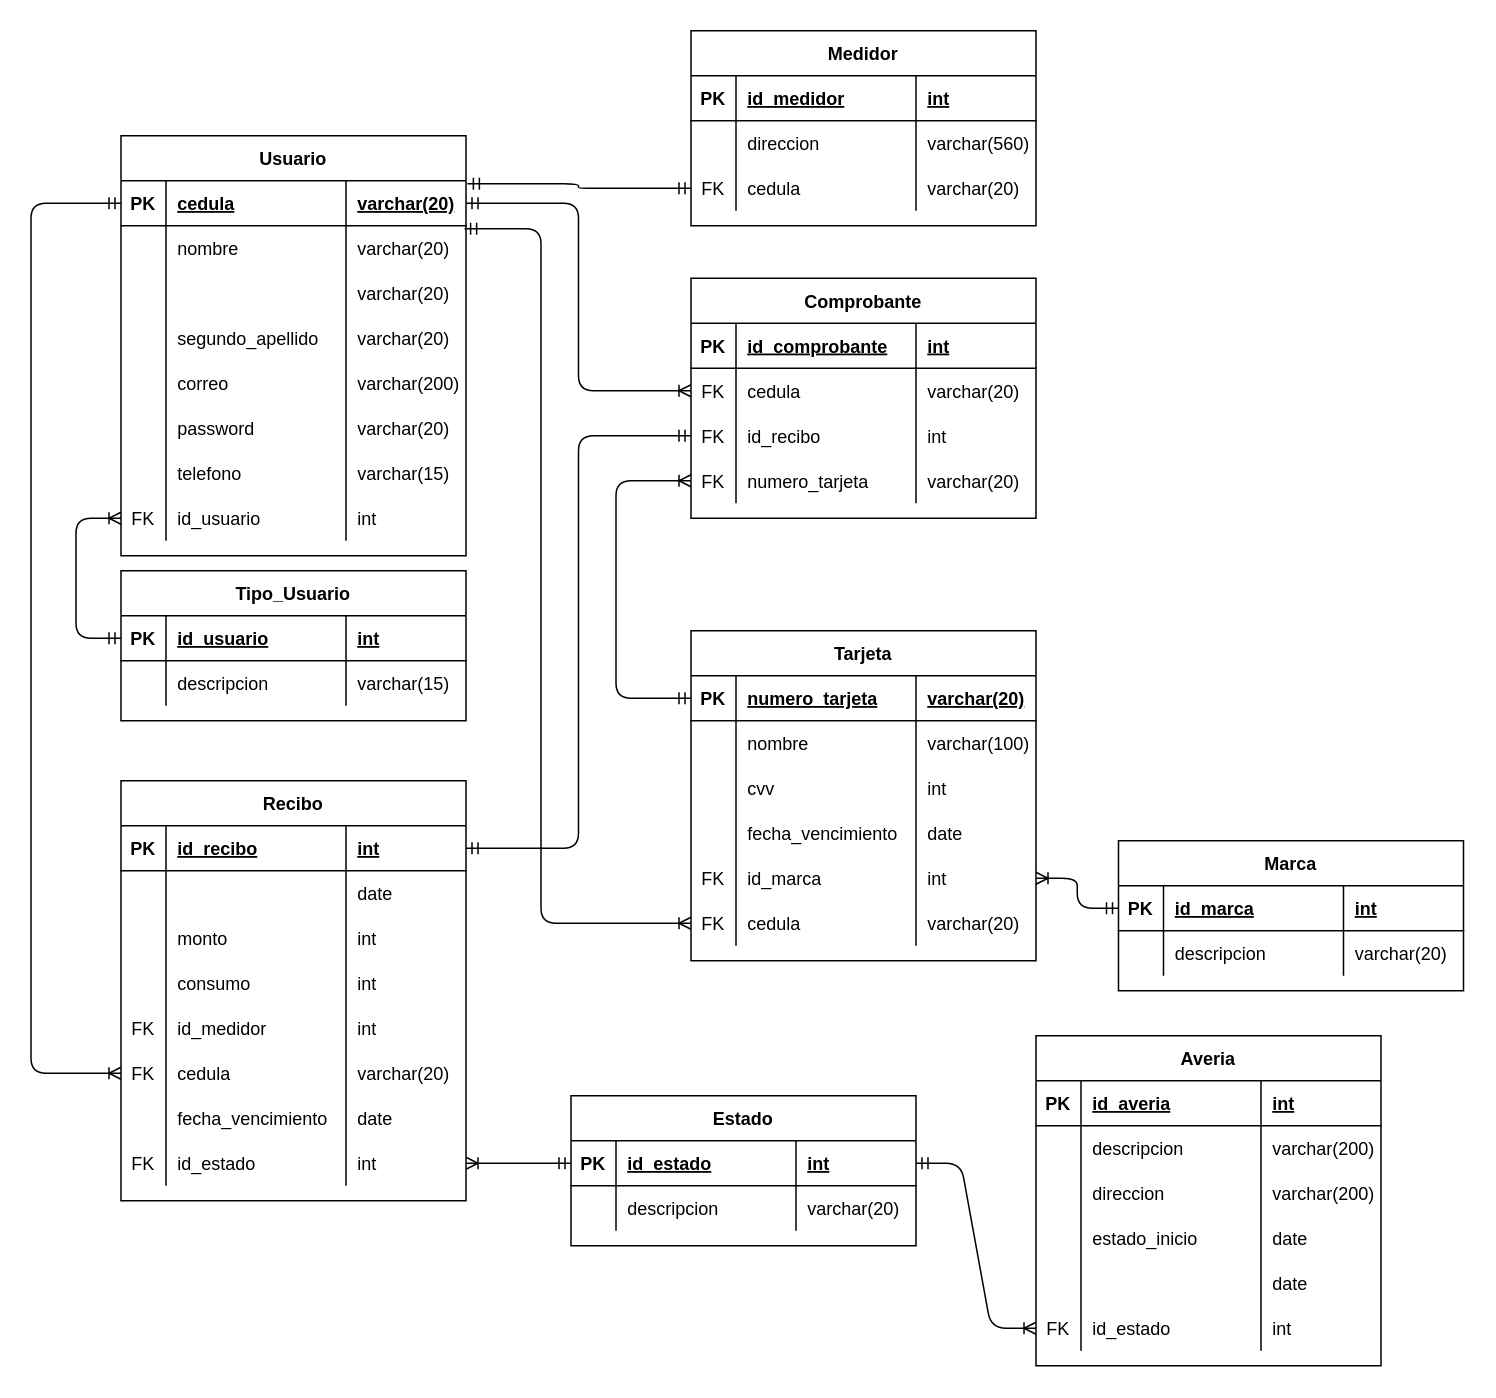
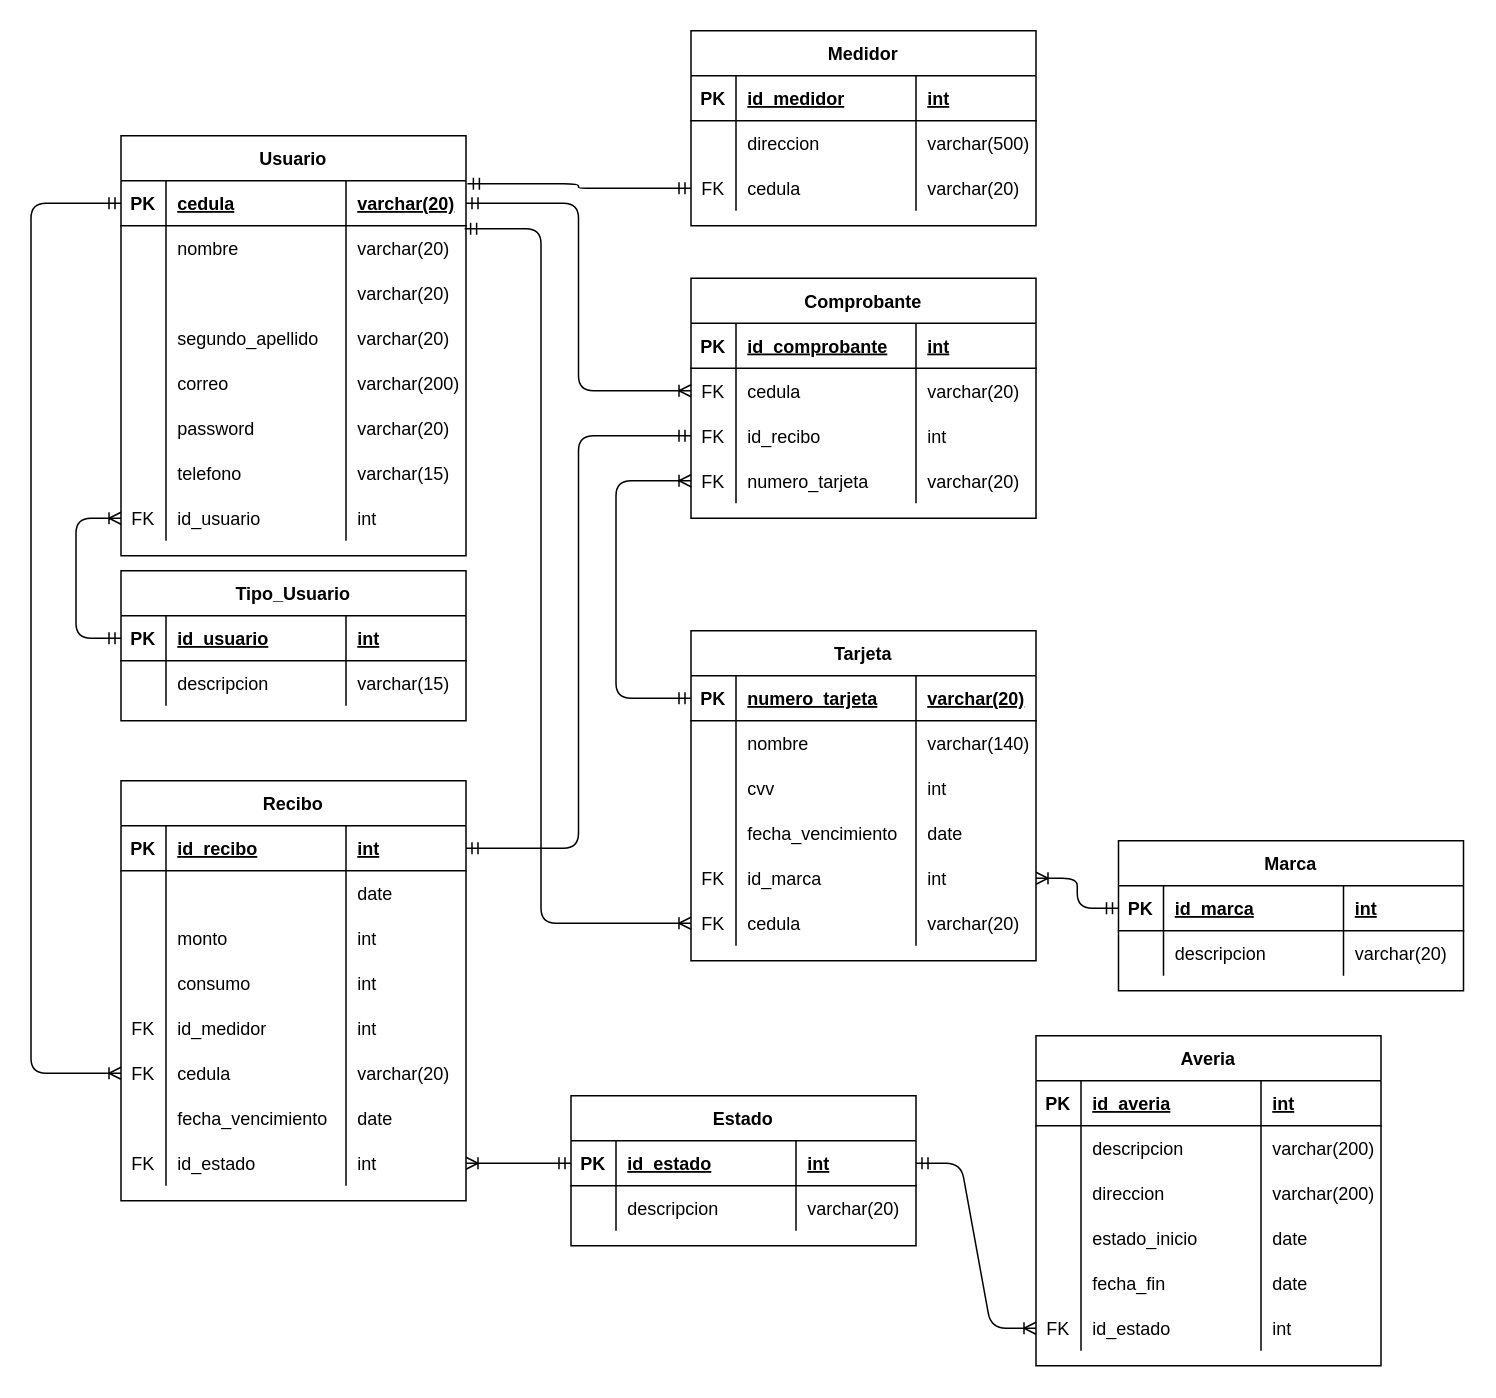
(987, 144) -> (987, 144)
(987, 744) -> (987, 744)
none -> (1171, 1283)
